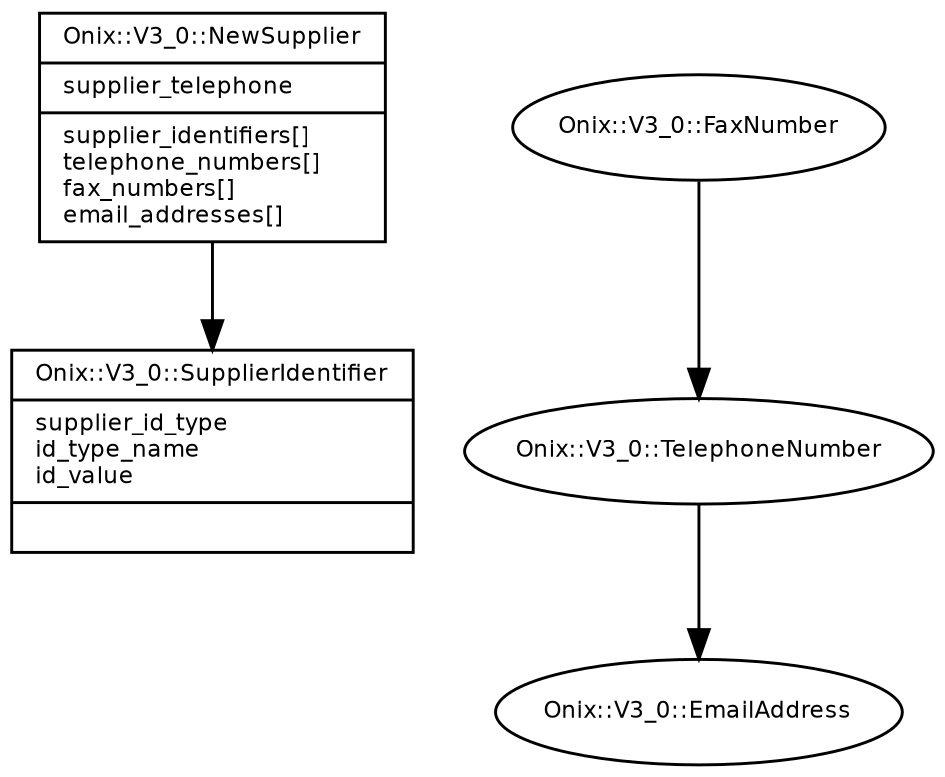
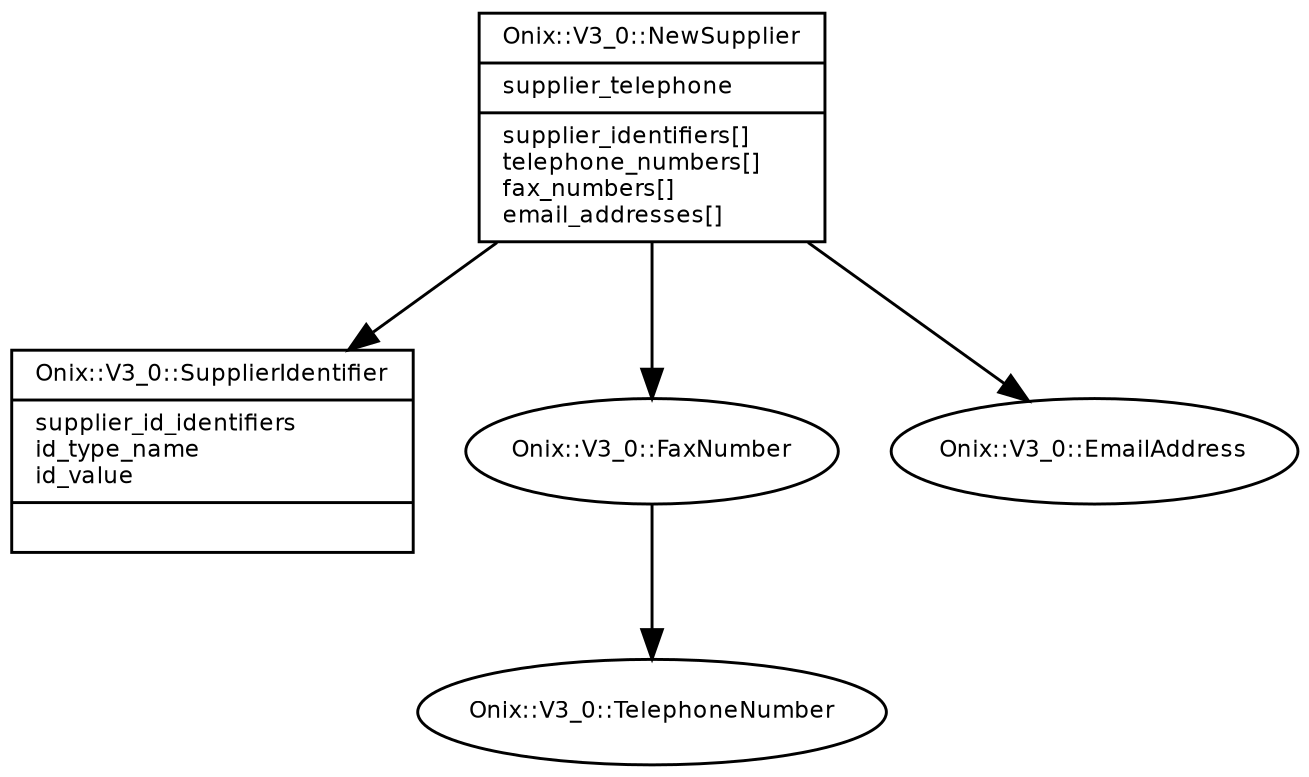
none -> (652, 306)
(133, 423) -> (167, 423)
(699, 567) -> (906, 313)
